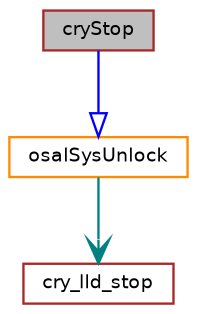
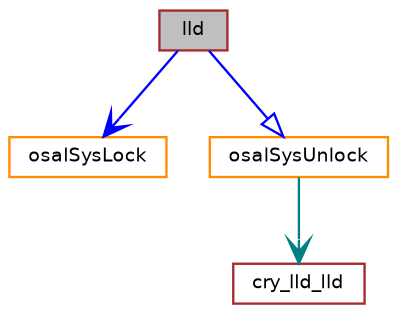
(98, 30) -> (193, 30)
none -> (88, 157)
(98, 284) -> (299, 284)
